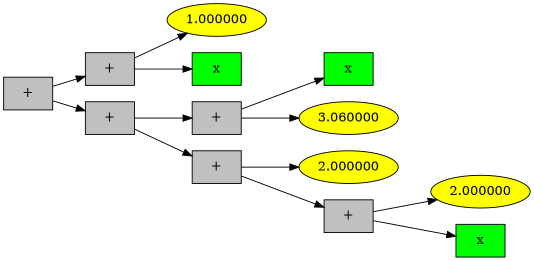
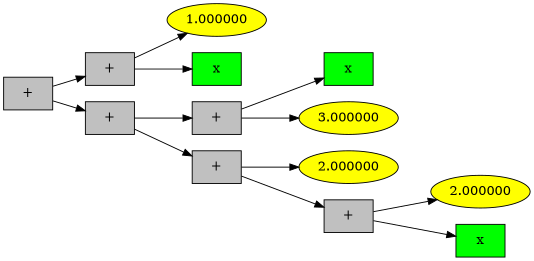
(349, 118) -> (349, 118)
